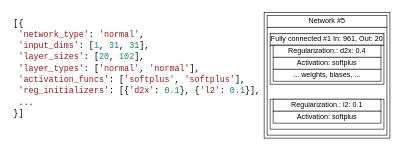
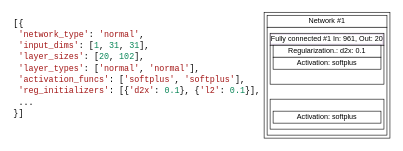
(327, 21) -> (327, 21)
(327, 51) -> (327, 51)
(327, 75) -> none
(327, 105) -> none
